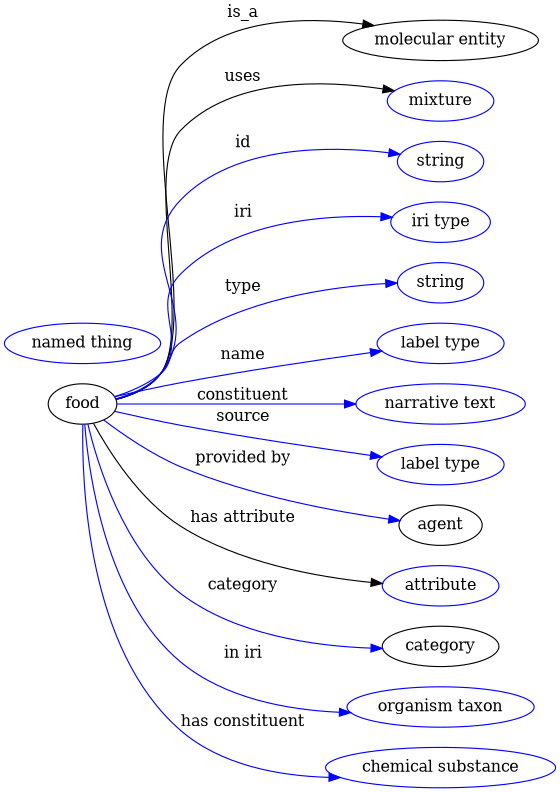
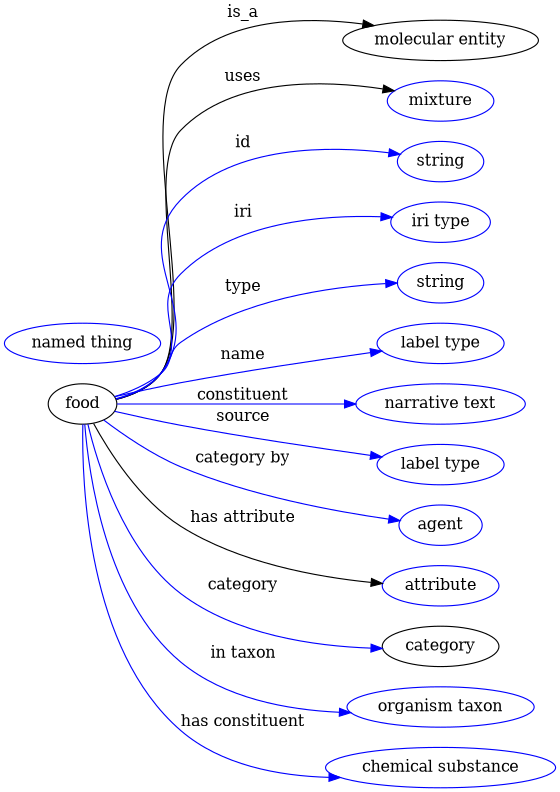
(243, 458) -> (243, 458)
(441, 525) -> (441, 525)
(243, 654) -> (243, 654)
